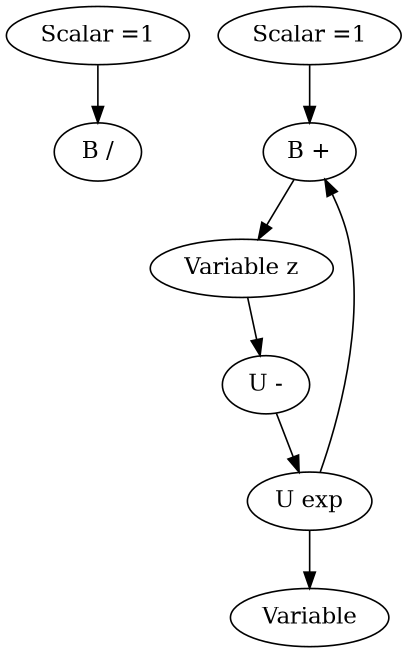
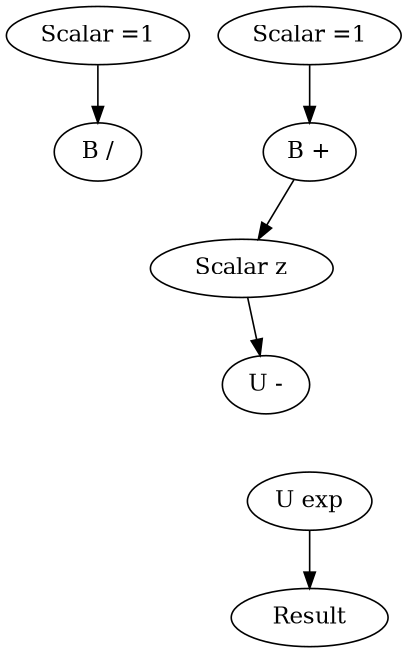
(242, 268) -> (242, 268)
(352, 333) -> none
(285, 435) -> none
(310, 618) -> (310, 618)
